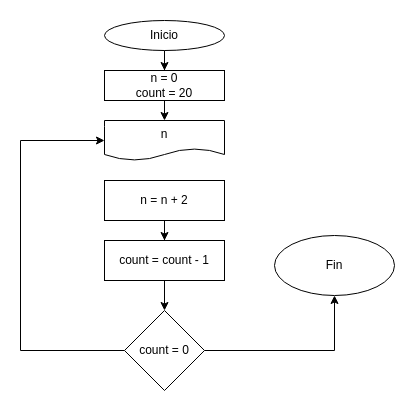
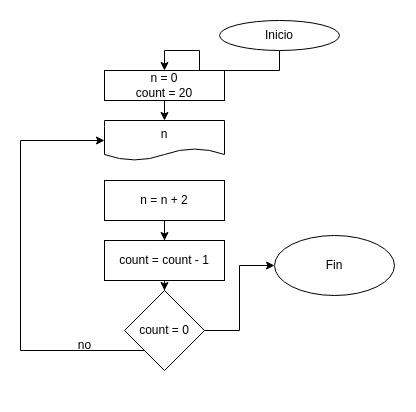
(165, 36) -> (280, 36)
none -> (85, 346)
(165, 351) -> (165, 331)
